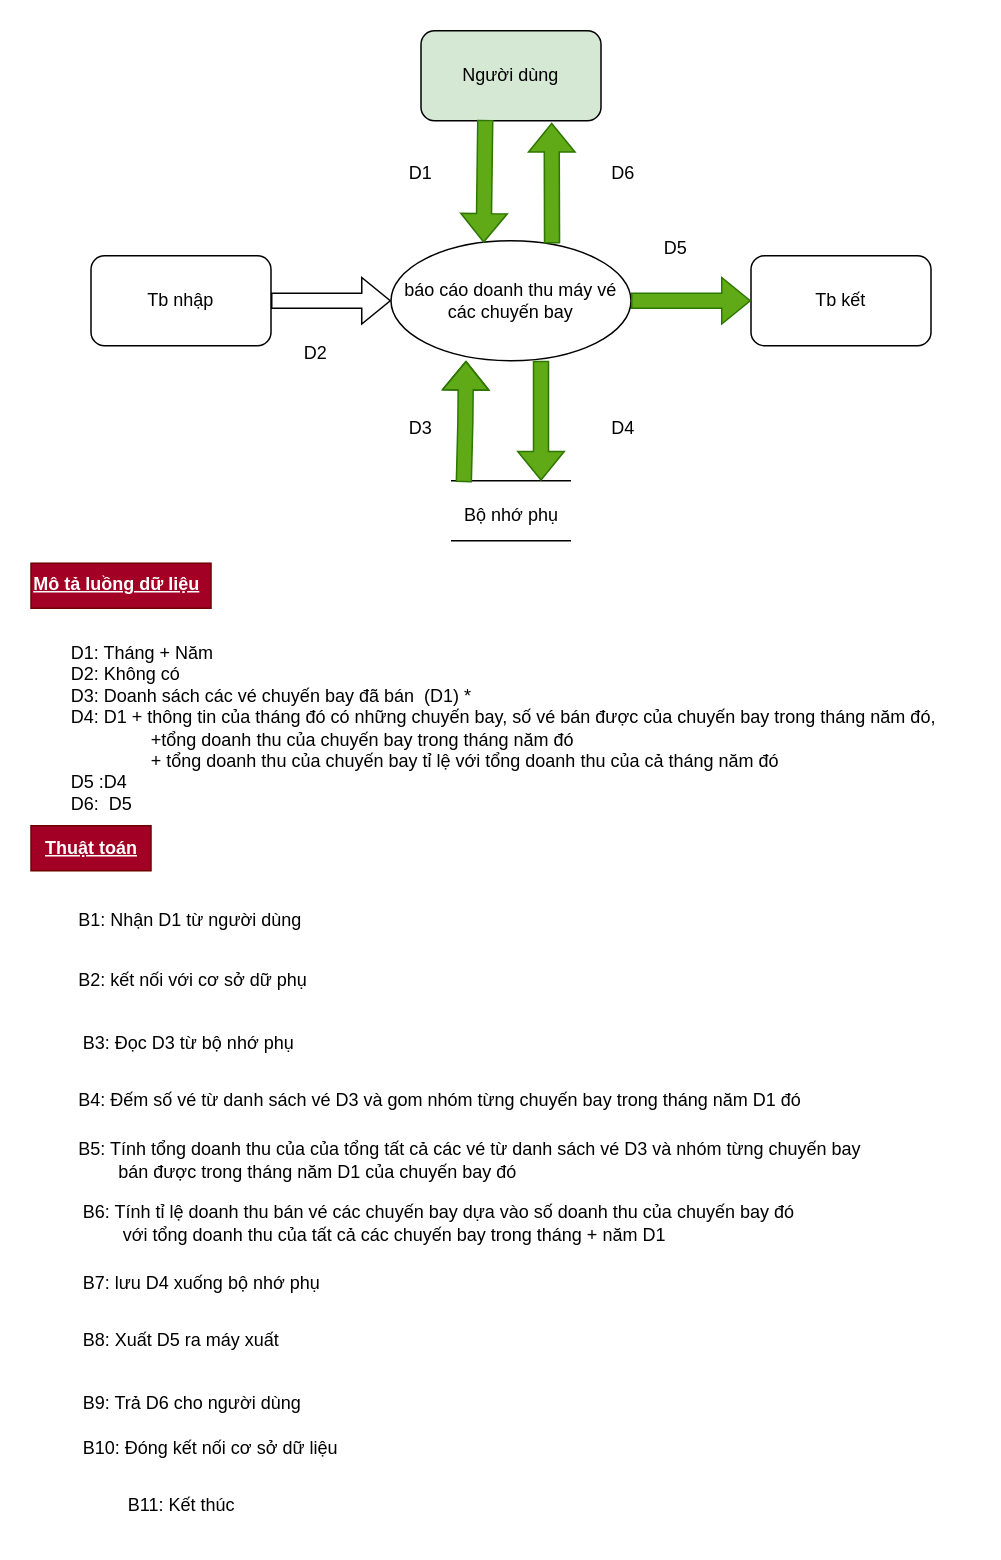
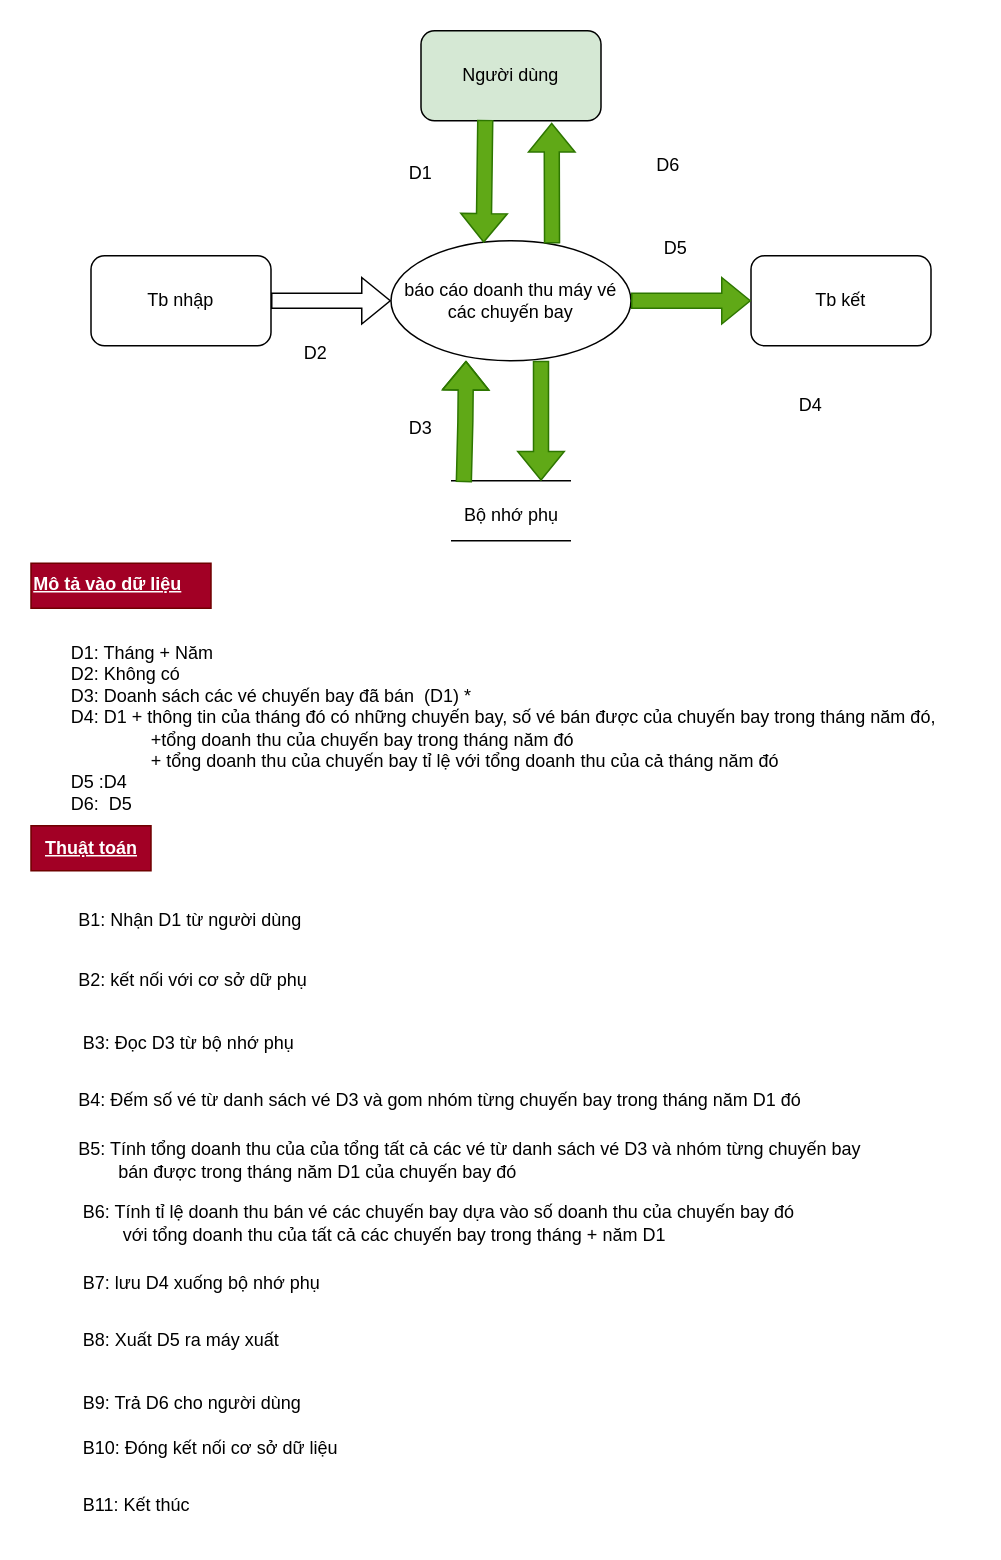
(623, 173) -> (668, 166)
(623, 428) -> (811, 406)
(113, 585) -> (105, 585)
(192, 1505) -> (147, 1505)
